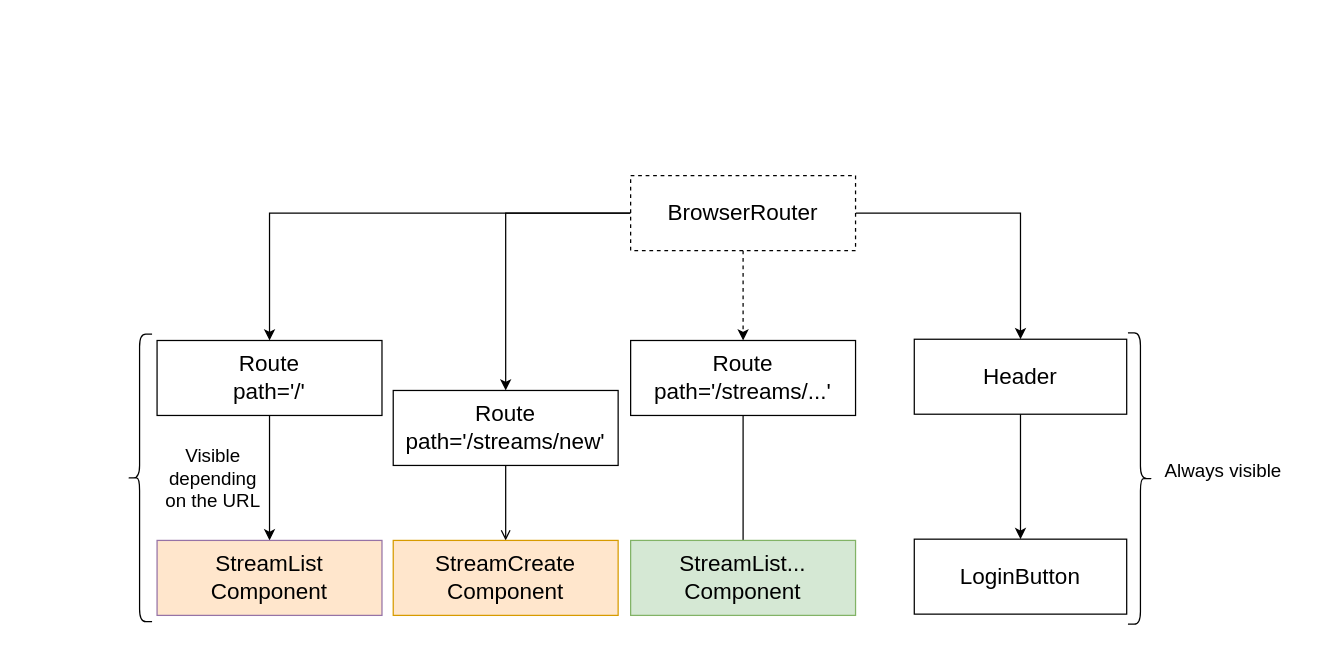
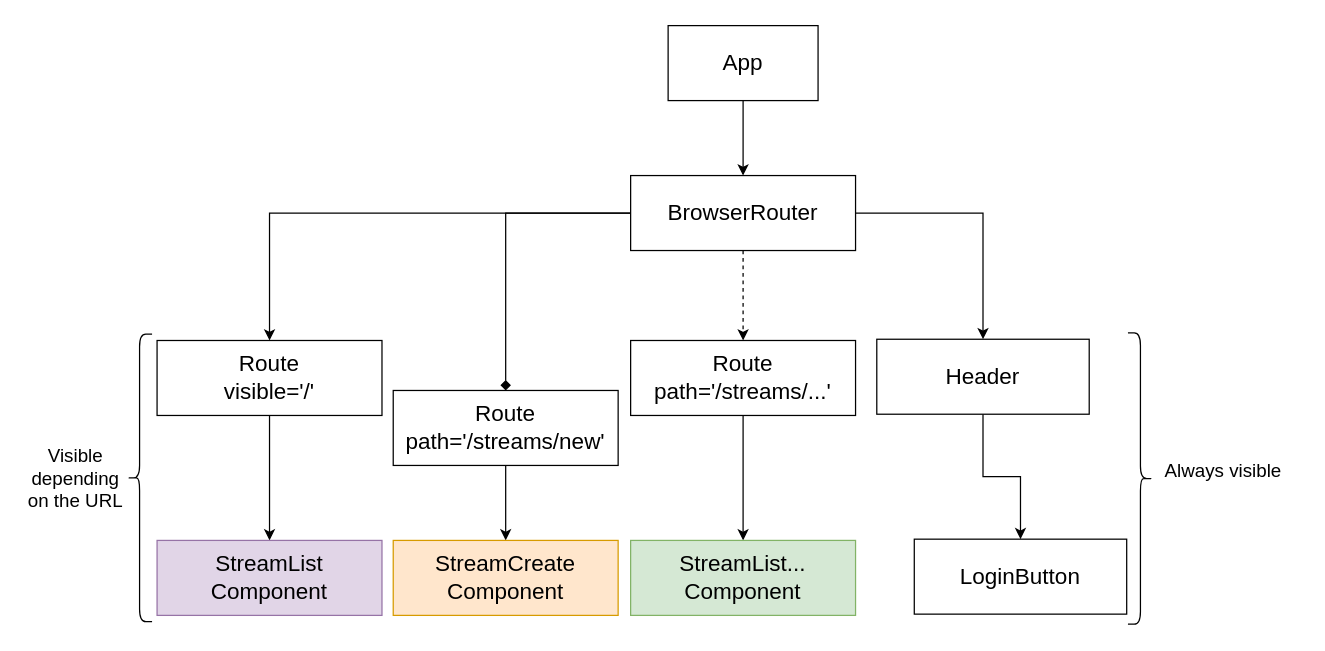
none -> (743, 63)
none -> (743, 134)
(743, 213) -> (743, 213)
(1021, 377) -> (983, 377)
(269, 378) -> (269, 378)
(506, 380) -> (506, 379)
(213, 478) -> (76, 478)
(506, 532) -> (506, 530)
(743, 534) -> (743, 531)
(269, 578) -> (269, 578)
